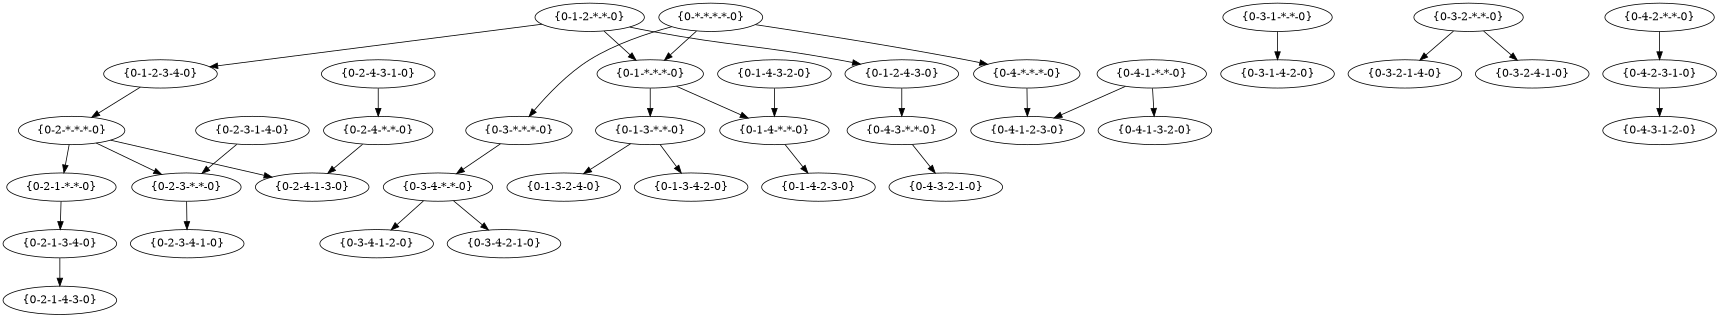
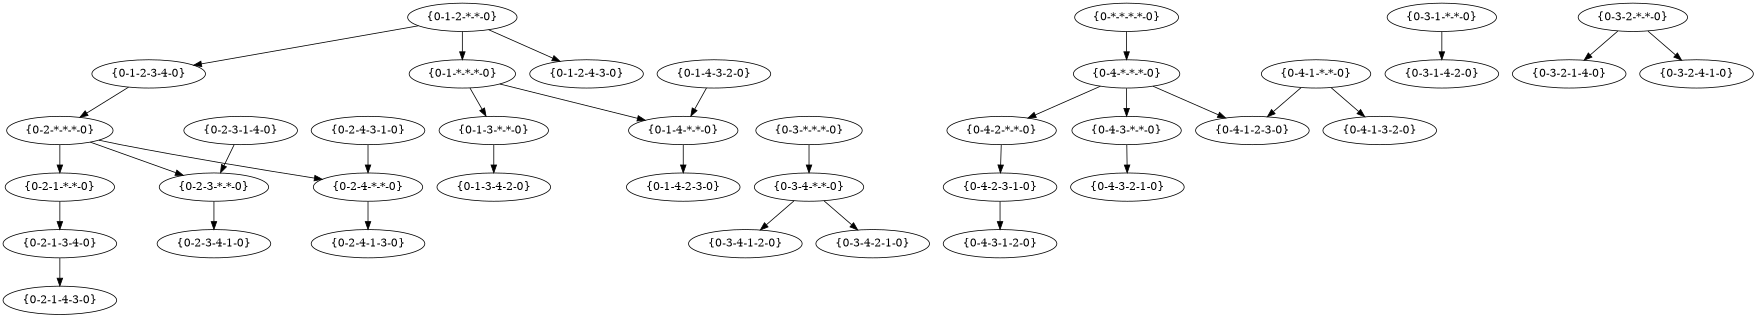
(683, 43) -> none
(595, 56) -> none
(902, 98) -> (1127, 98)
none -> (1068, 101)
(187, 158) -> (206, 160)
(564, 187) -> none
